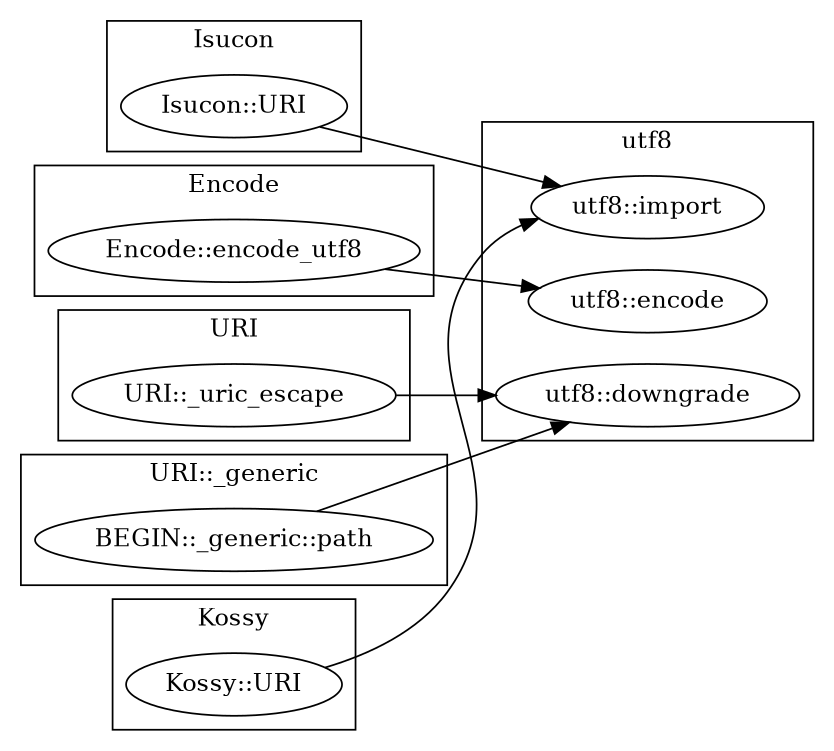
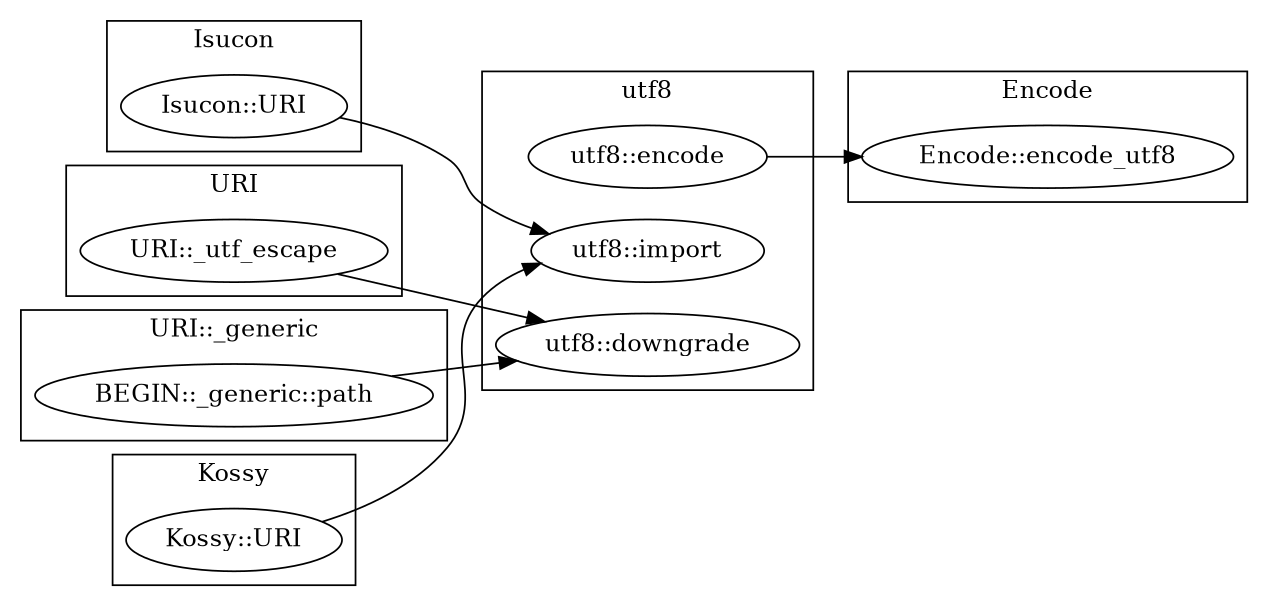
(453, 278) -> (802, 157)
(234, 395) -> (234, 251)
